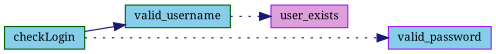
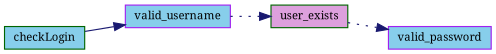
(178, 16) -> (178, 16)
(309, 16) -> (309, 16)
(231, 38) -> (362, 25)
